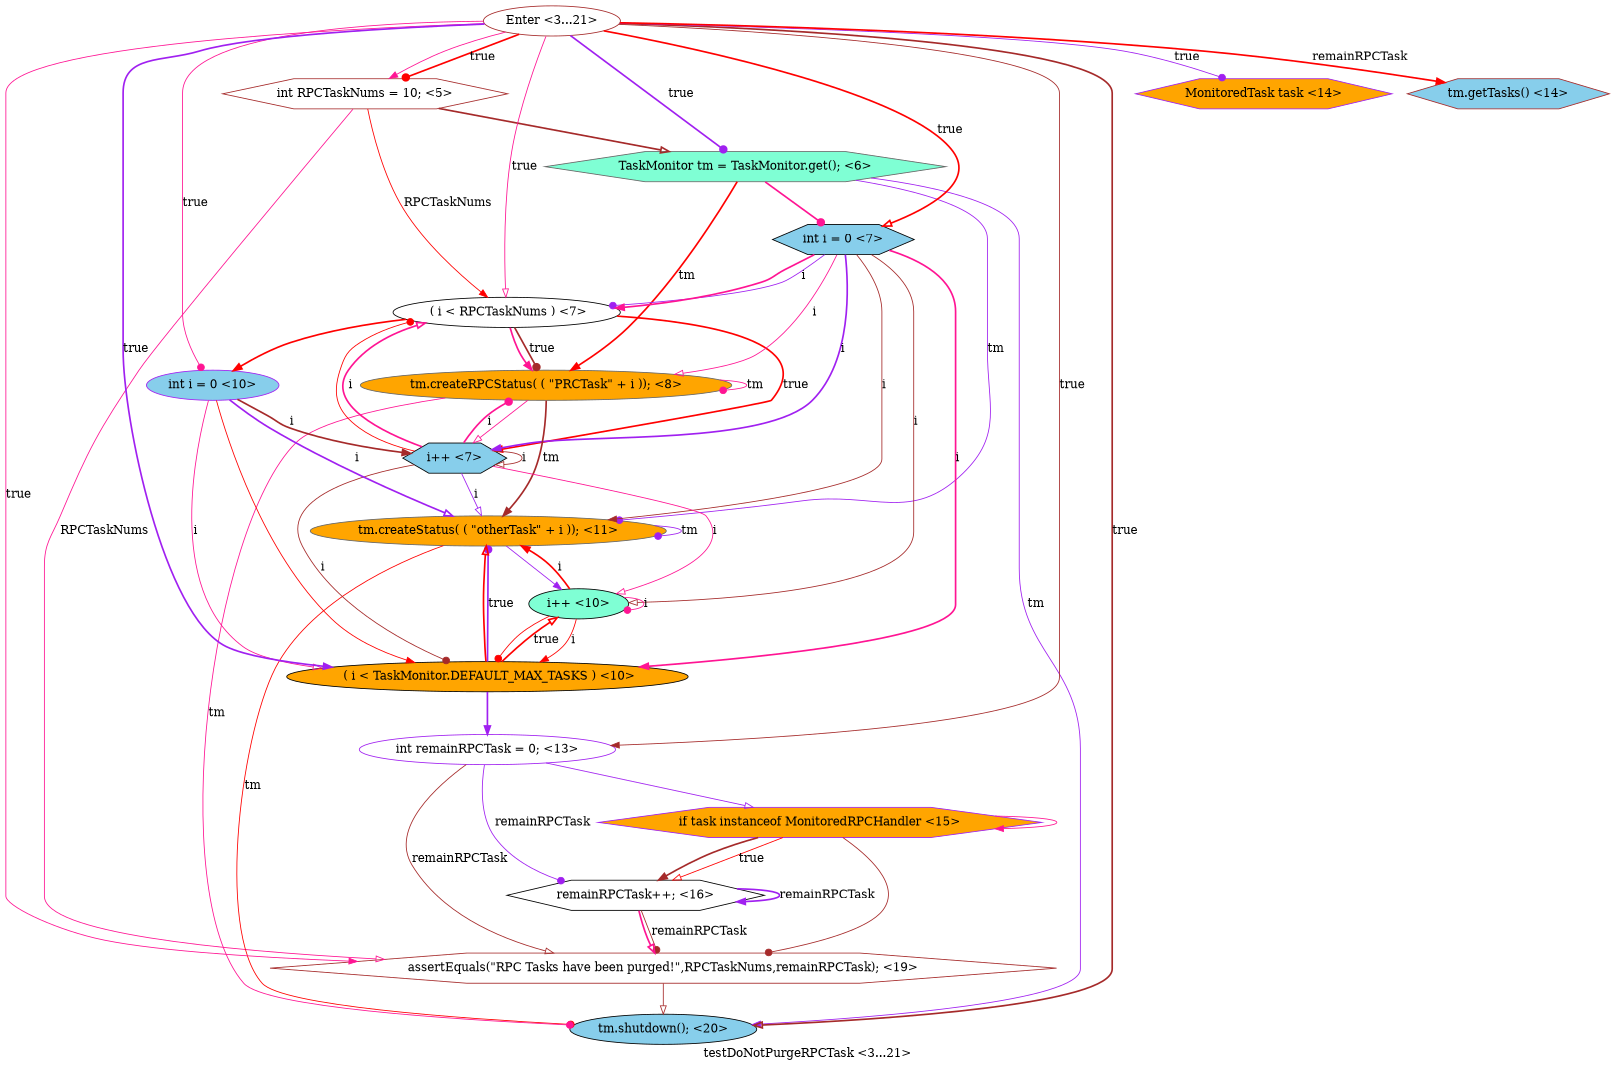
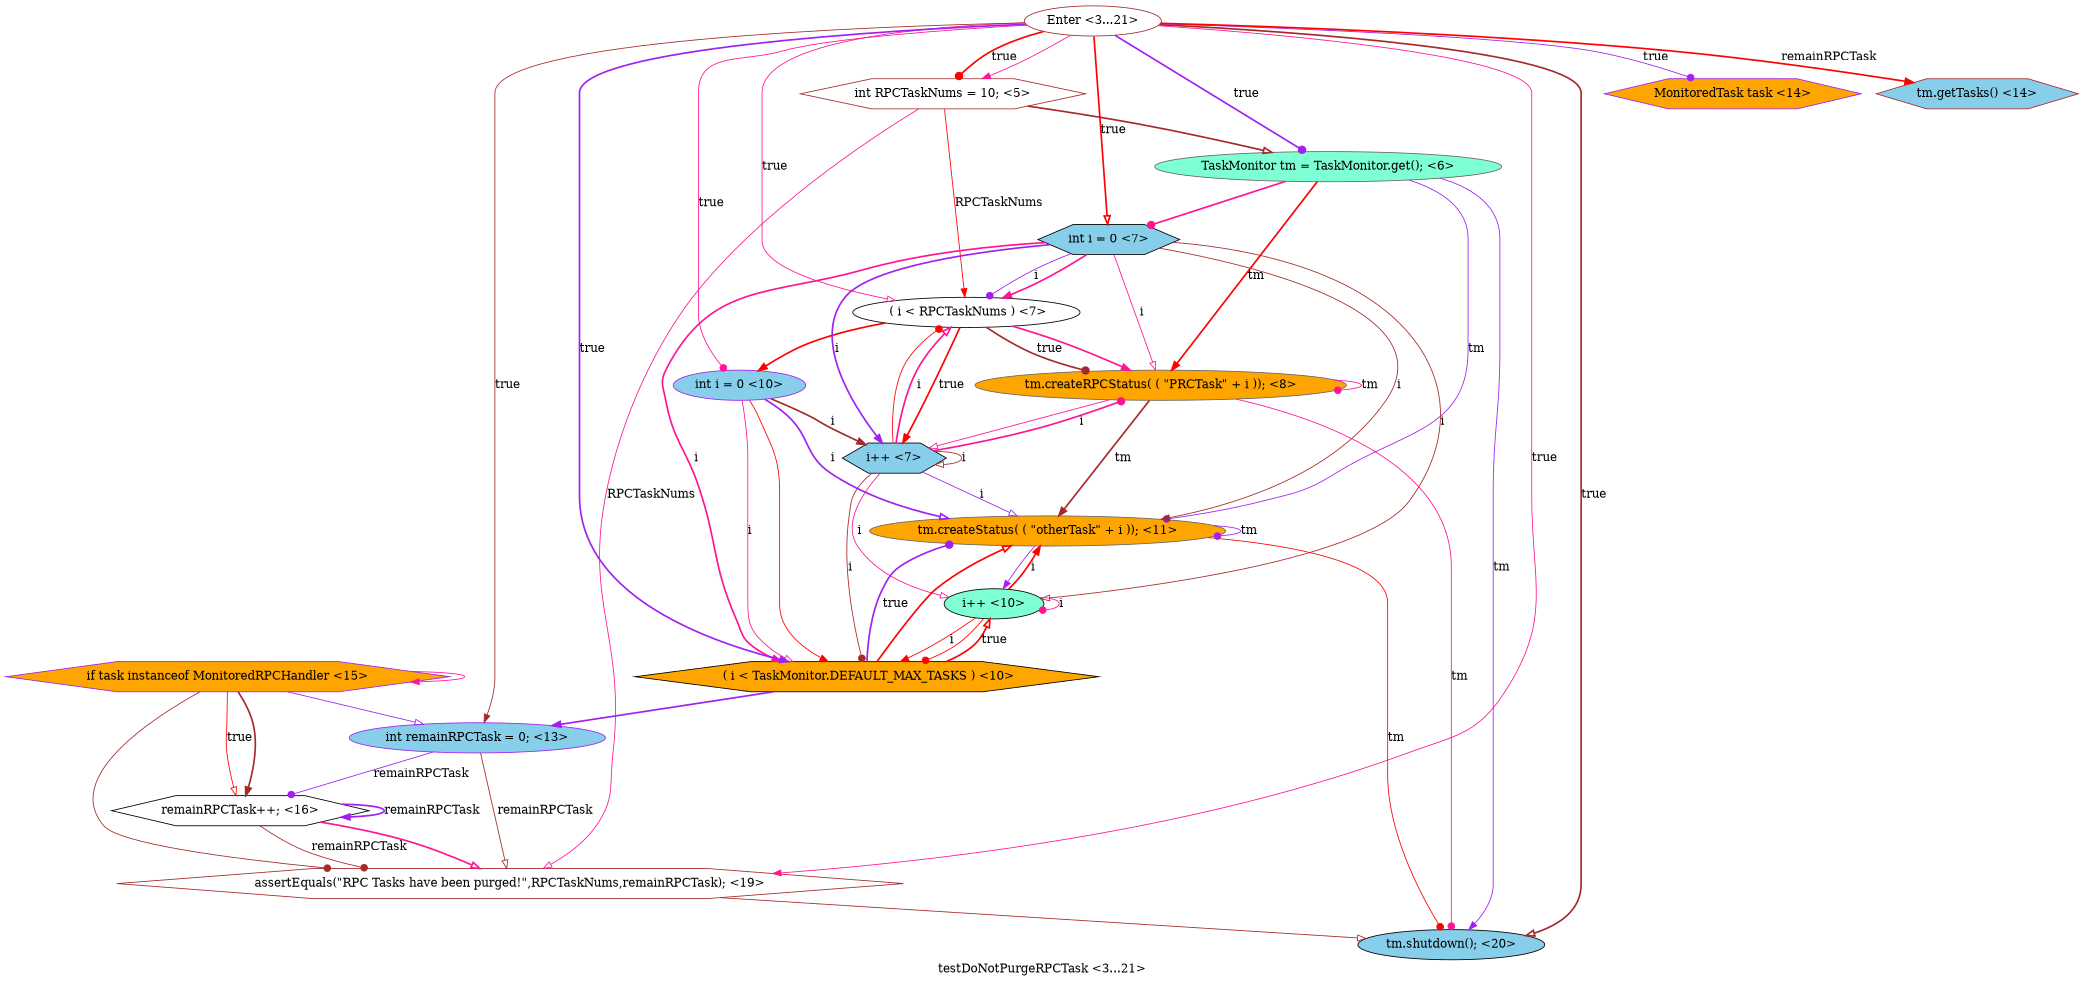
(745, 167) -> (1328, 167)
(487, 677) -> (867, 677)
(487, 750) -> (477, 738)
(646, 784) -> (351, 707)
